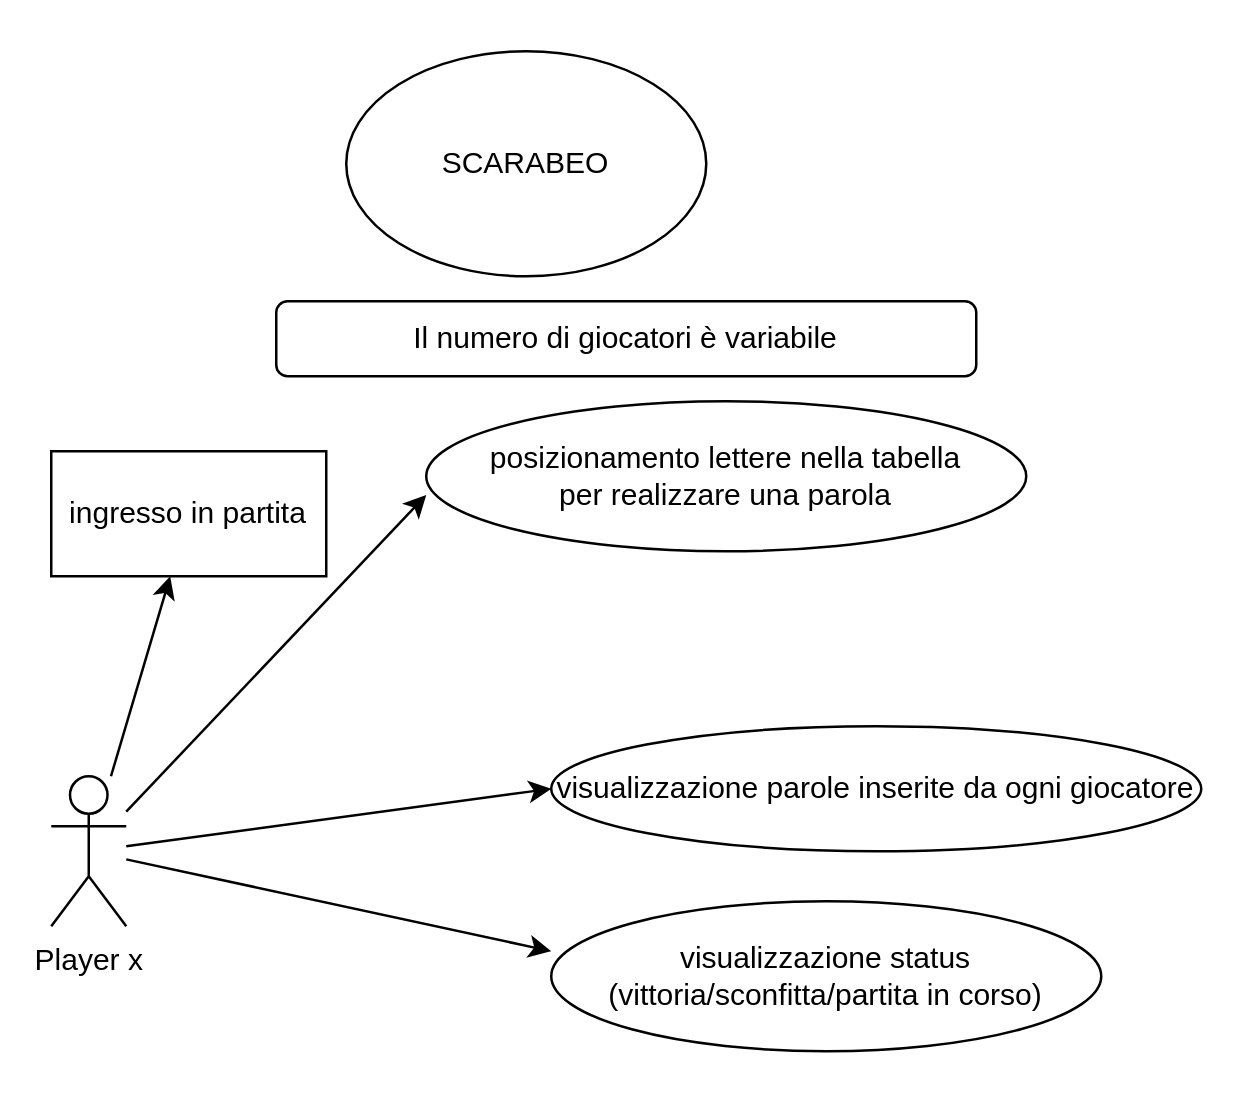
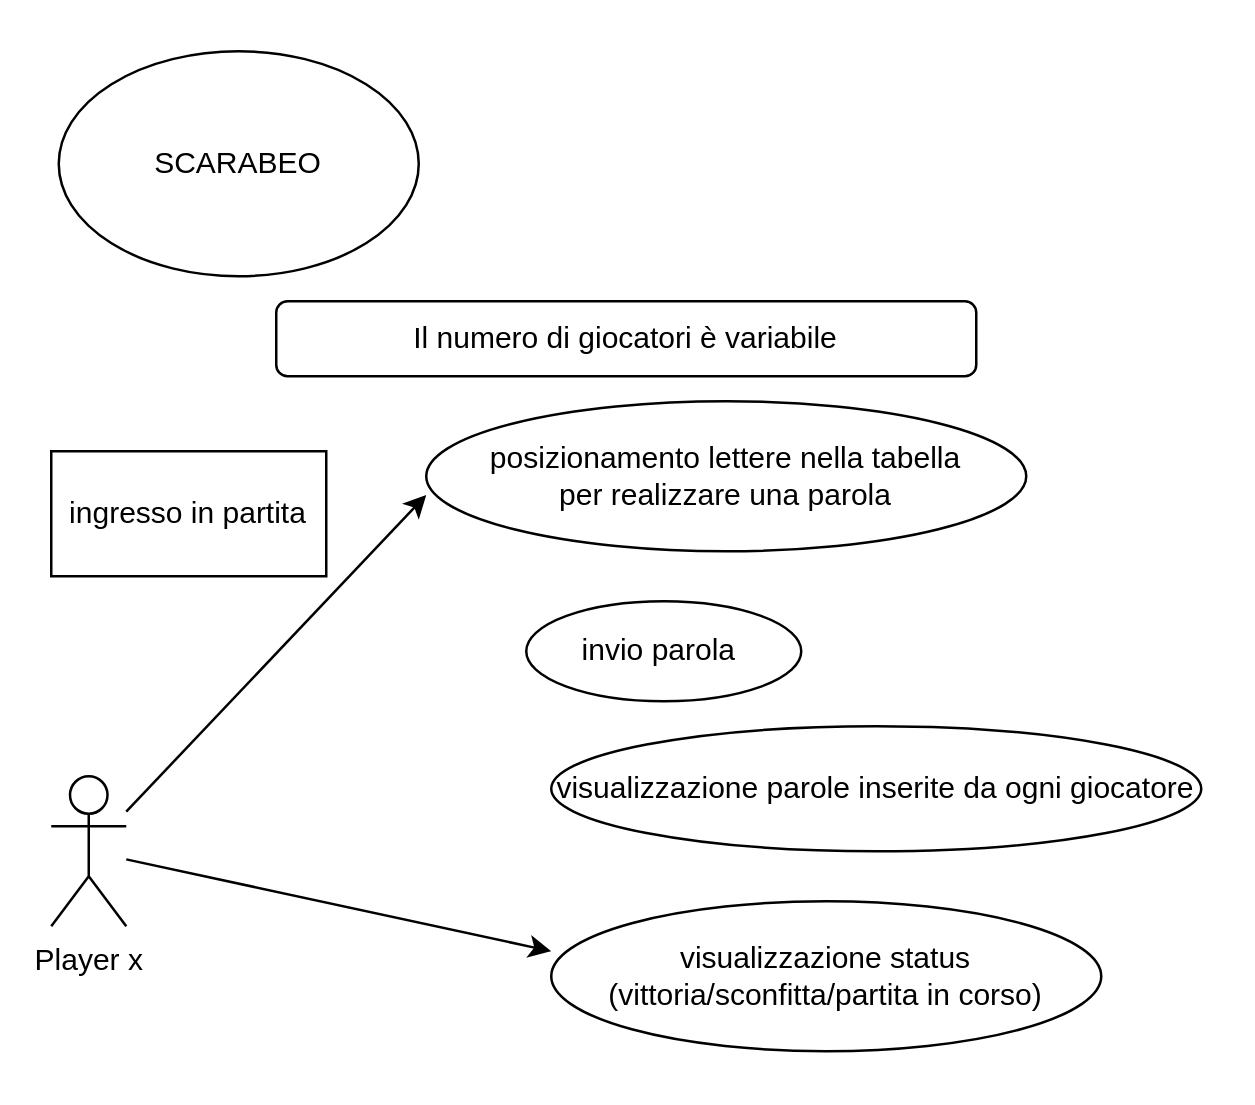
(526, 164) -> (239, 164)
none -> (664, 651)
(138, 684) -> none
(331, 819) -> none
